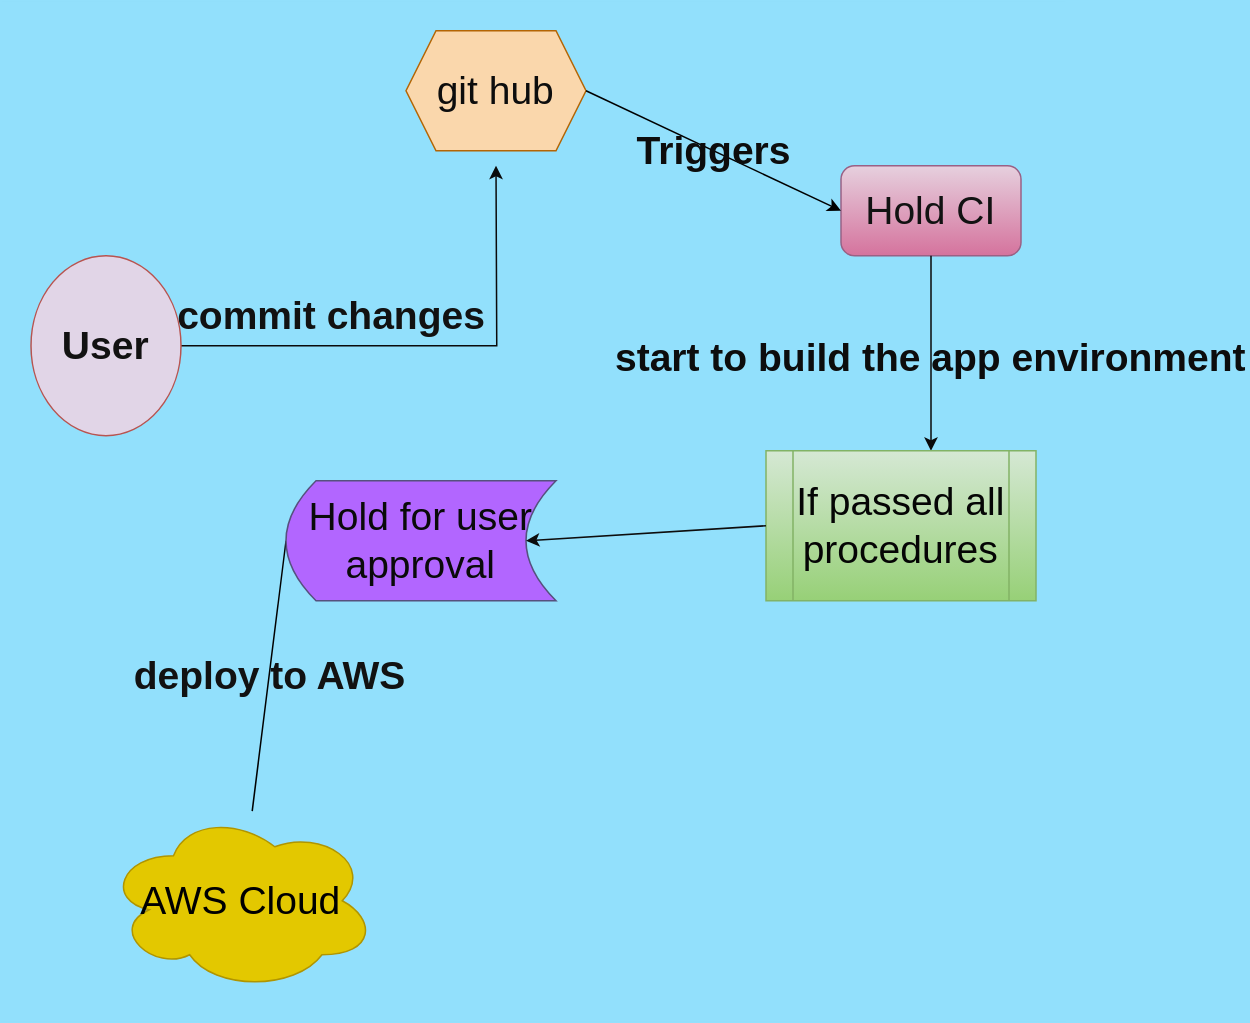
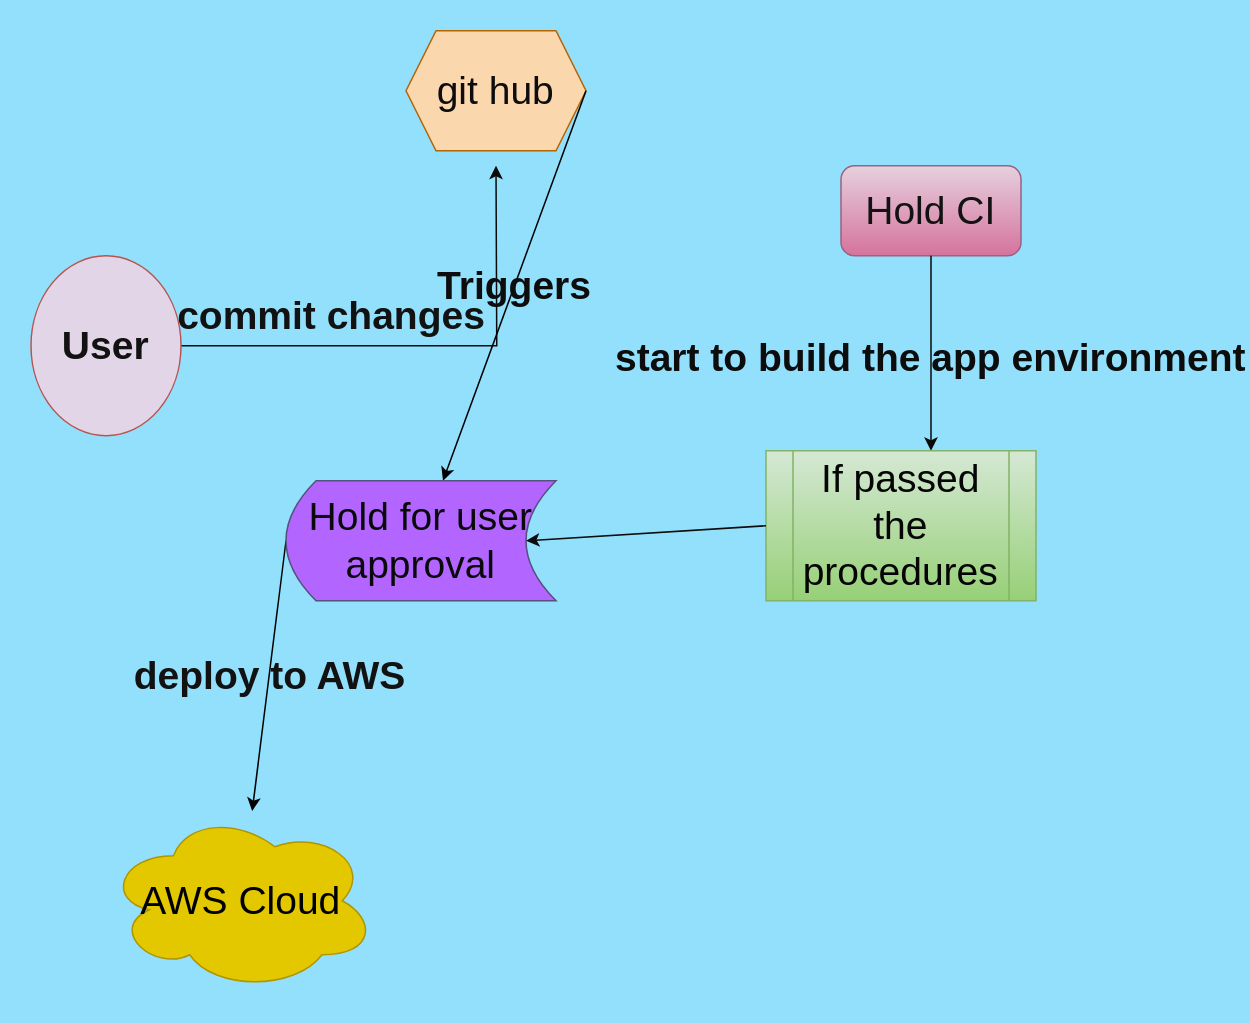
(709, 149) -> (542, 210)
(901, 526) -> (901, 526)
(253, 804) -> (253, 800)
